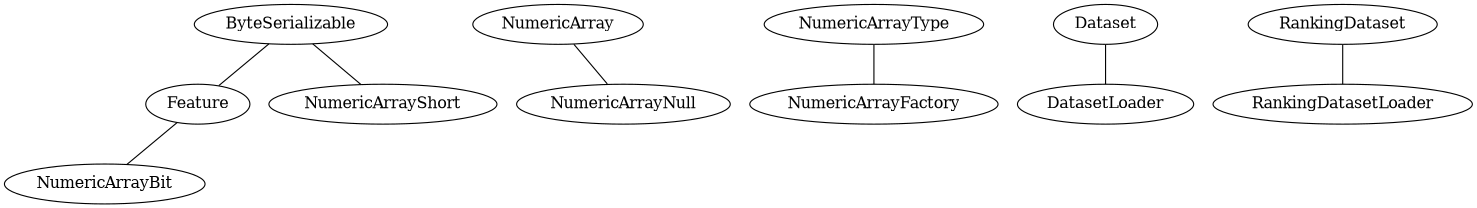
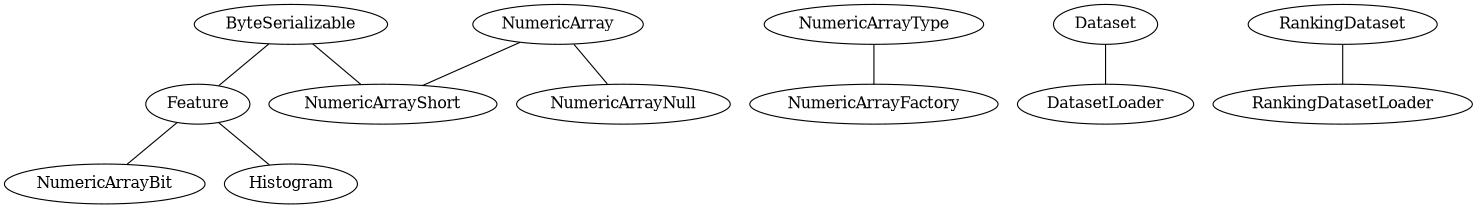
none -> (471, 64)
none -> (291, 184)
